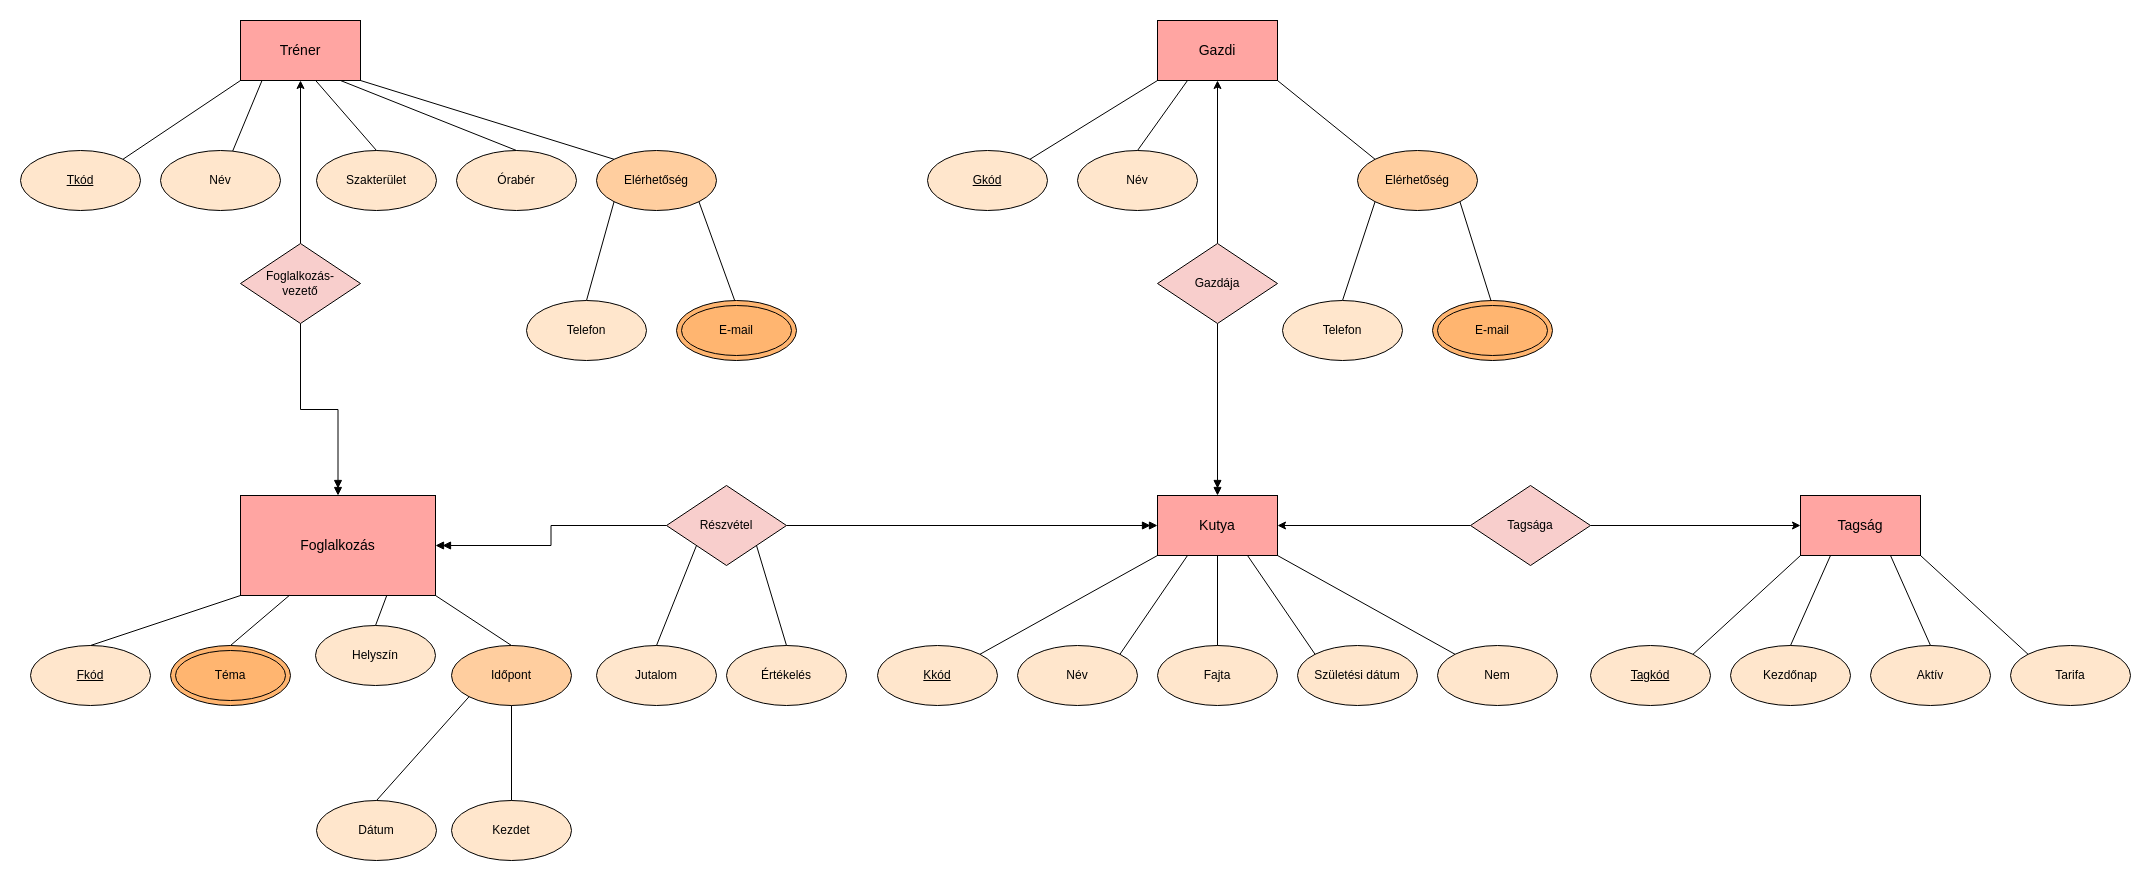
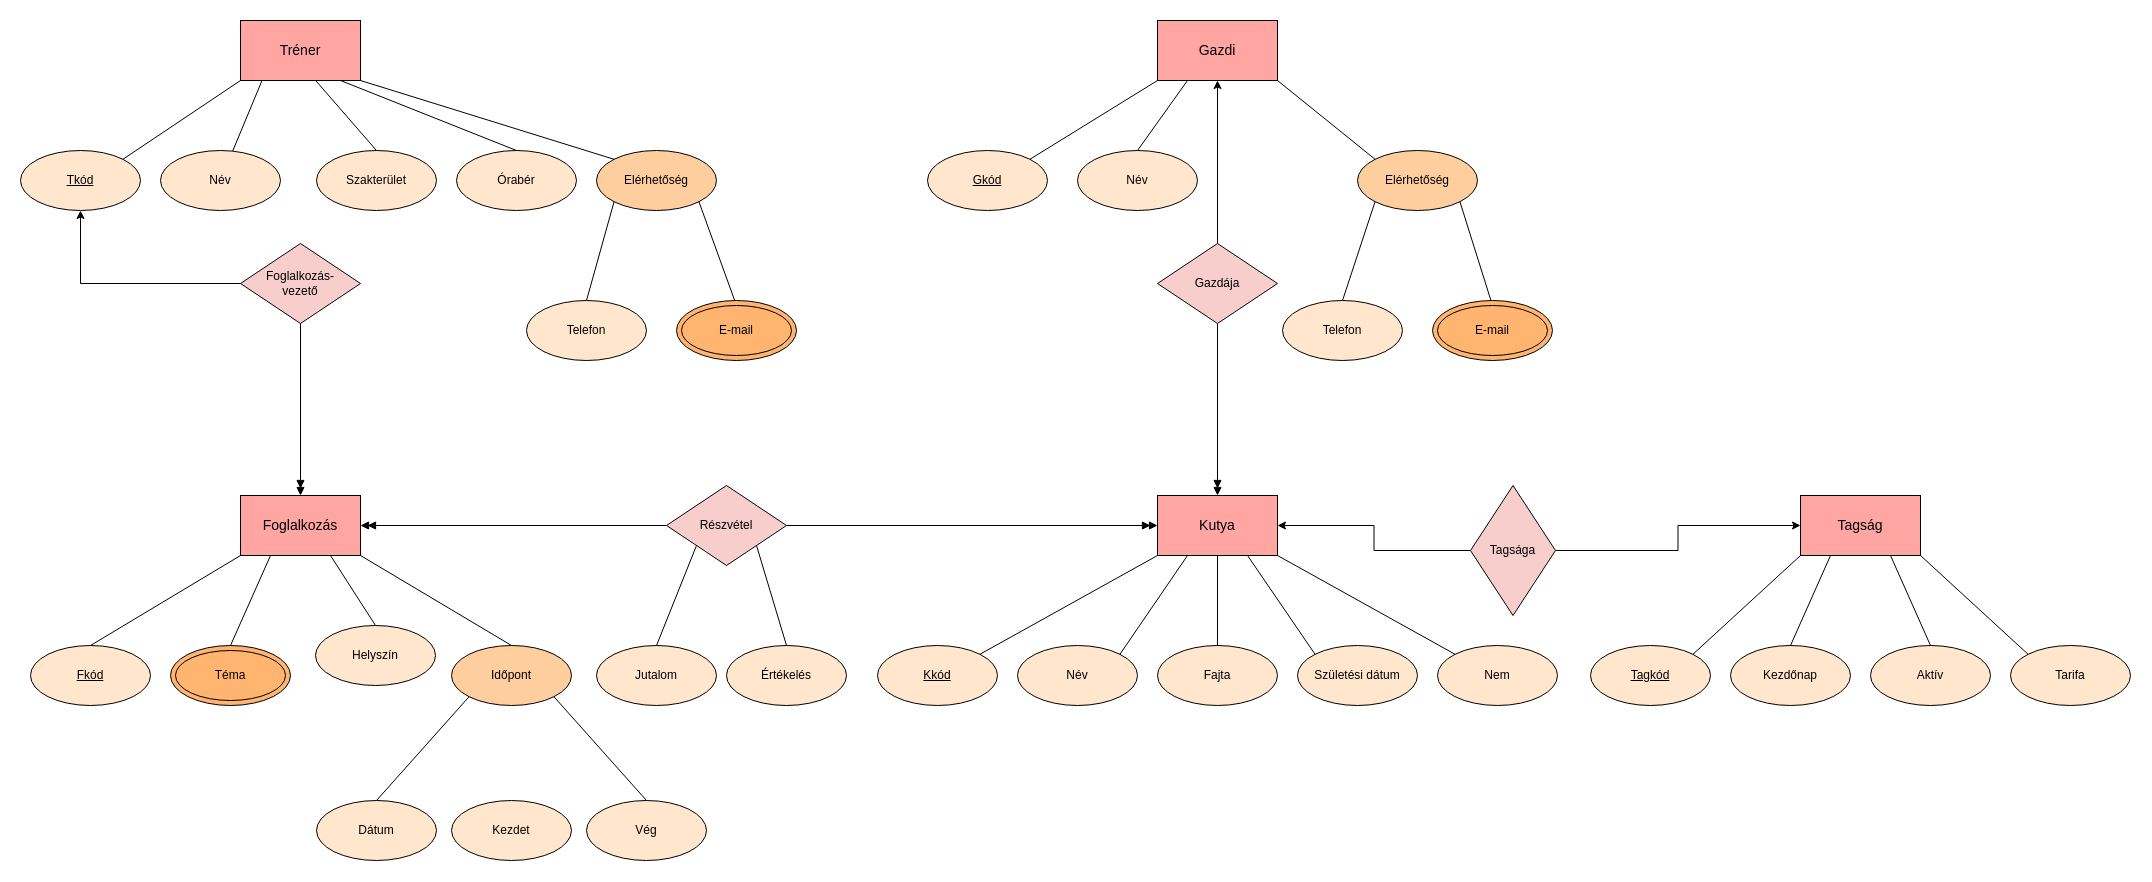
(301, 165) -> (128, 284)
(1531, 526) -> (1513, 551)
(338, 546) -> (301, 526)
none -> (600, 748)
(512, 753) -> none
none -> (647, 831)
